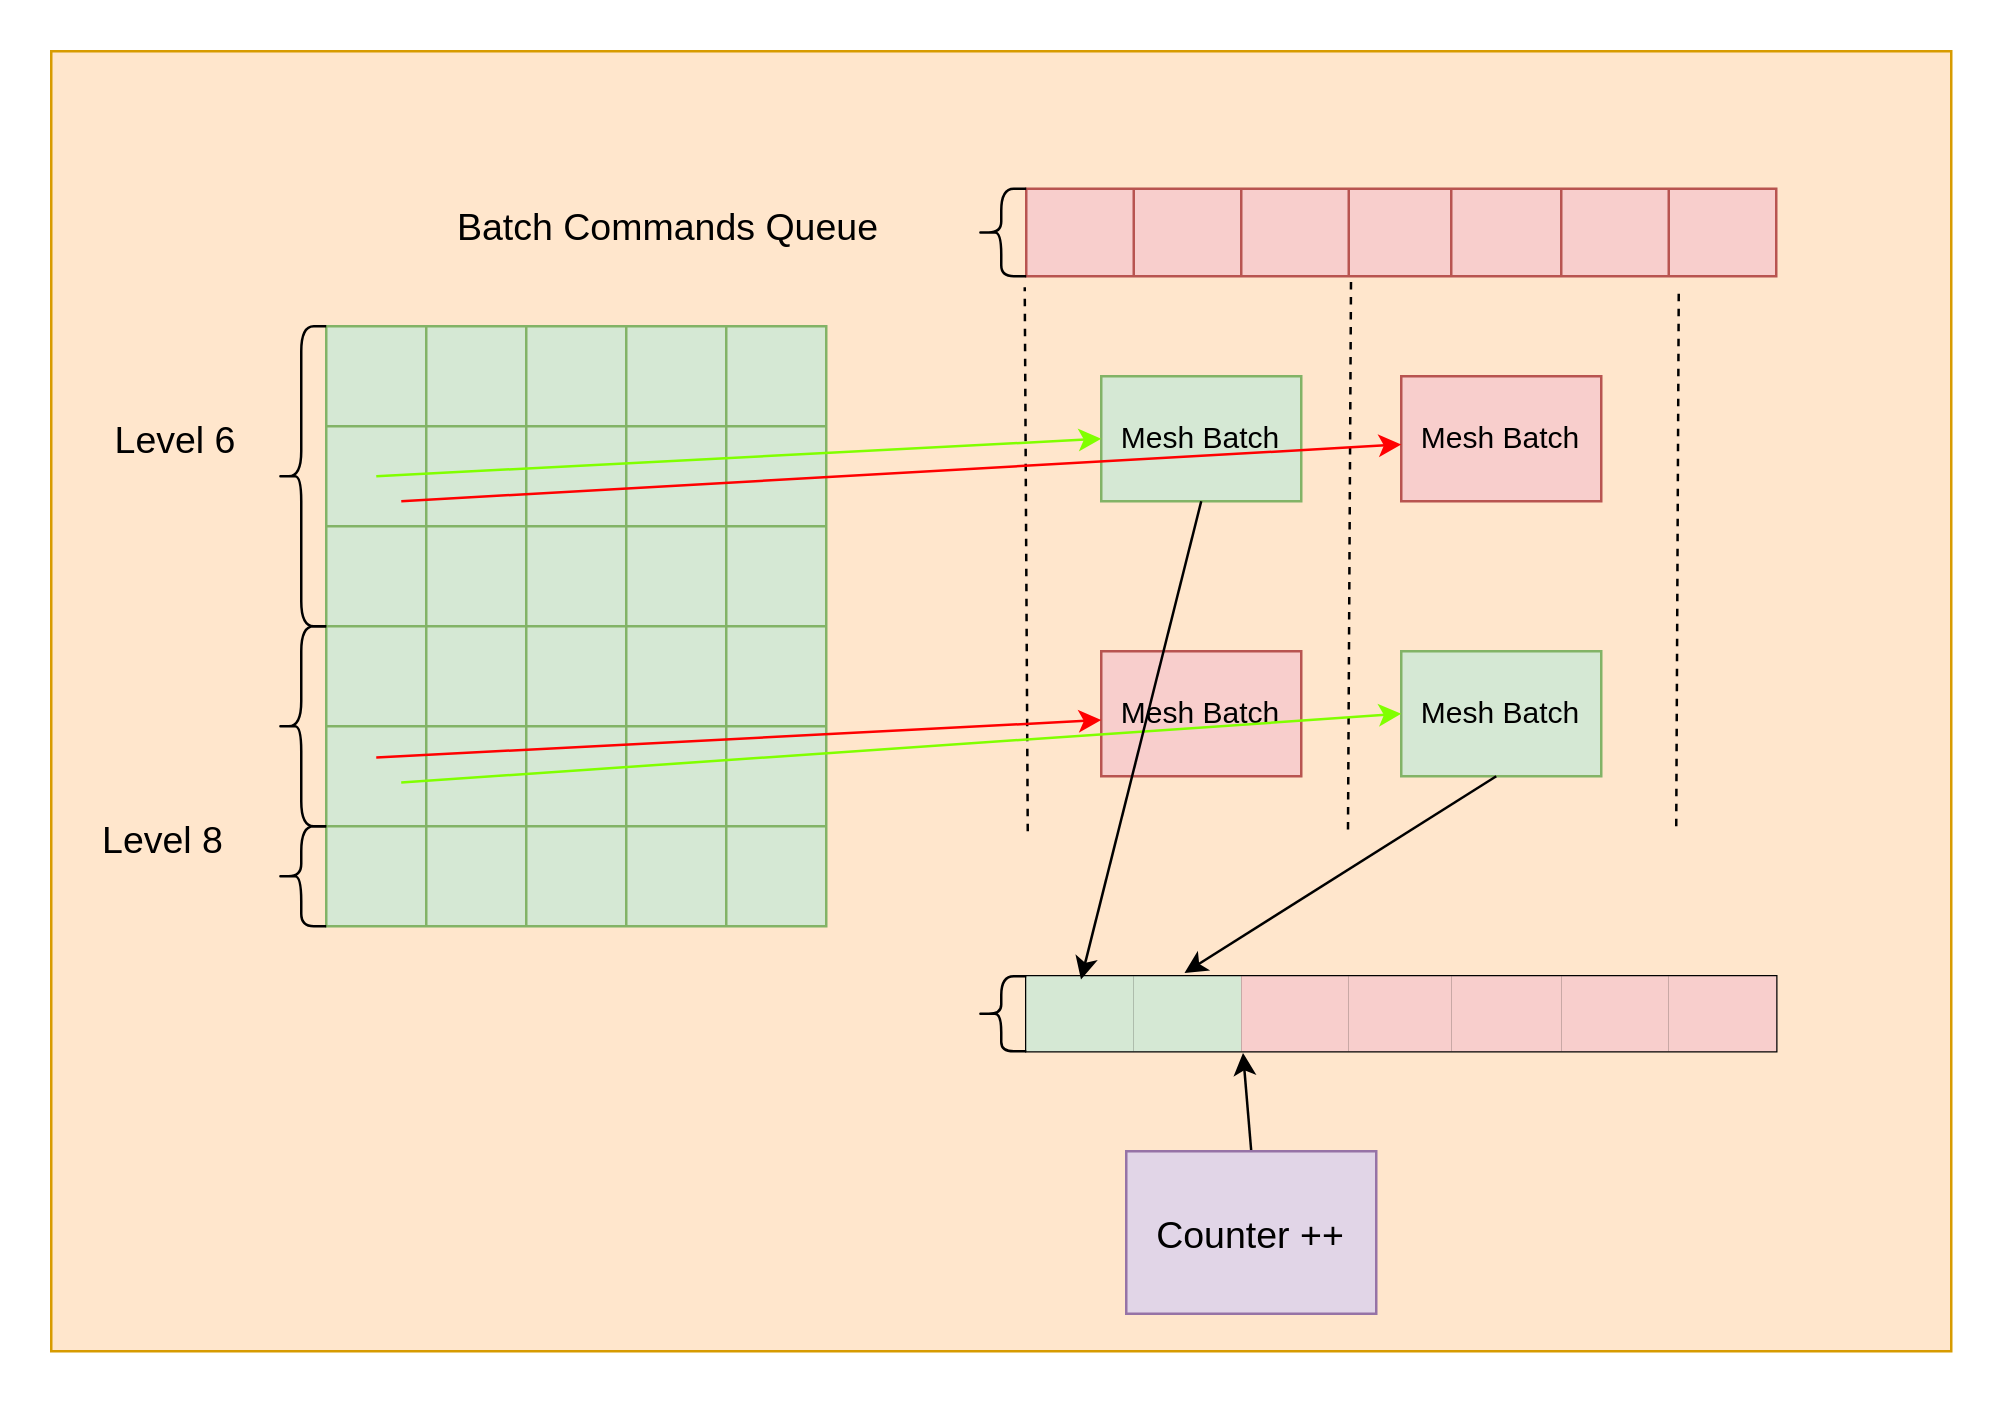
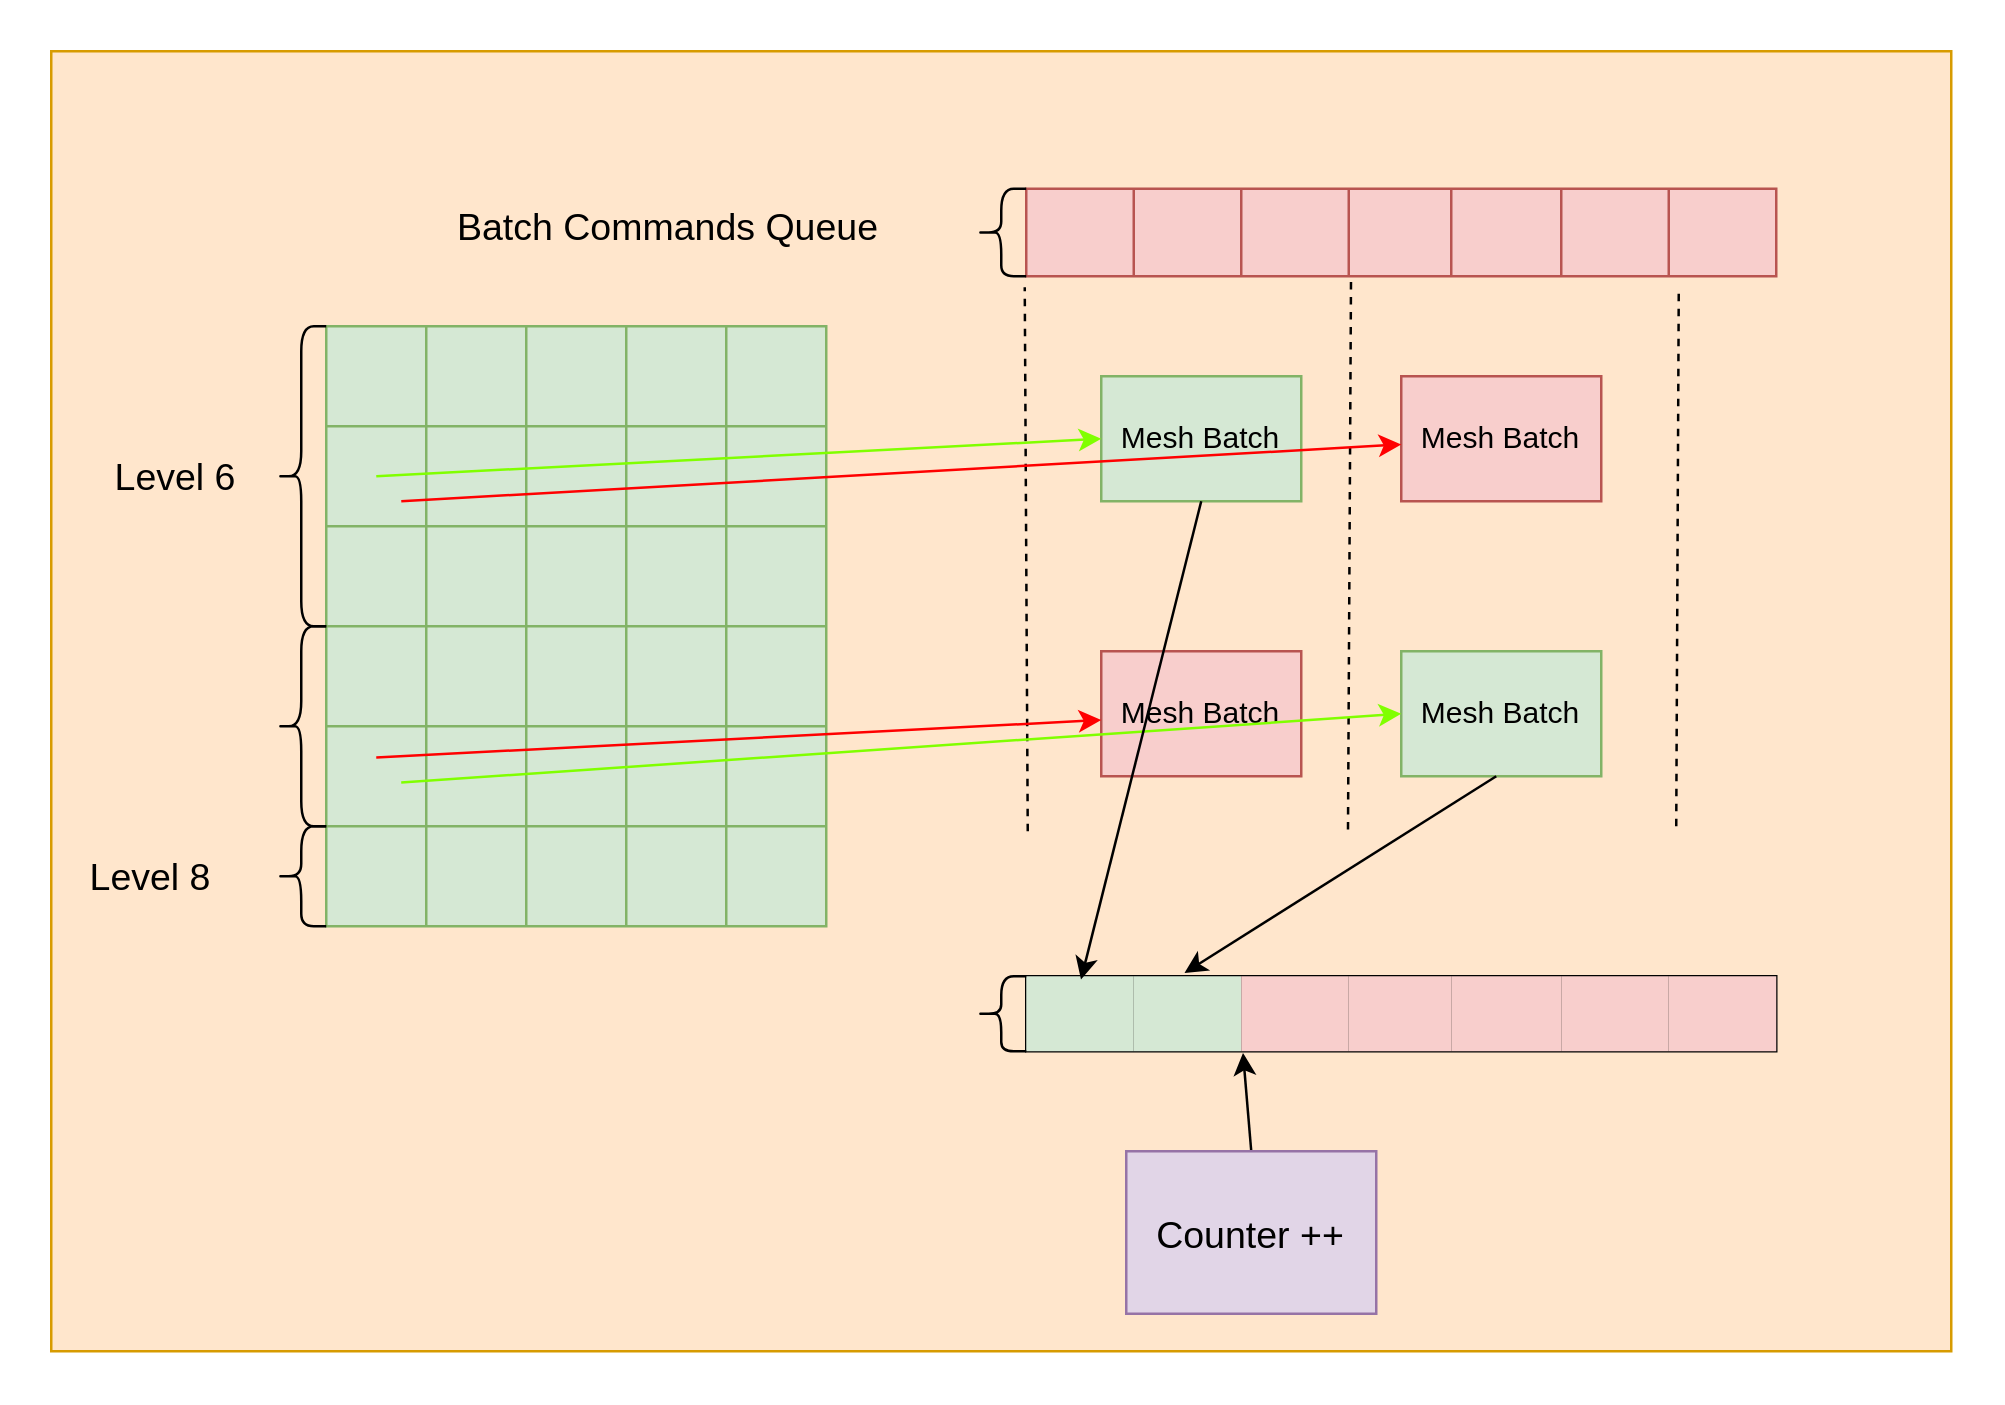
(176, 439) -> (176, 476)
(164, 839) -> (151, 876)
